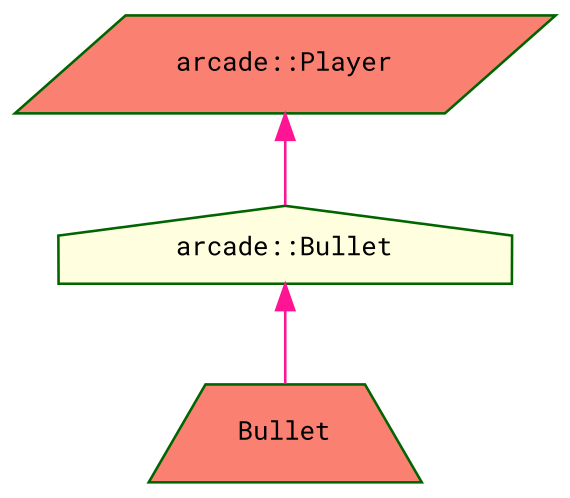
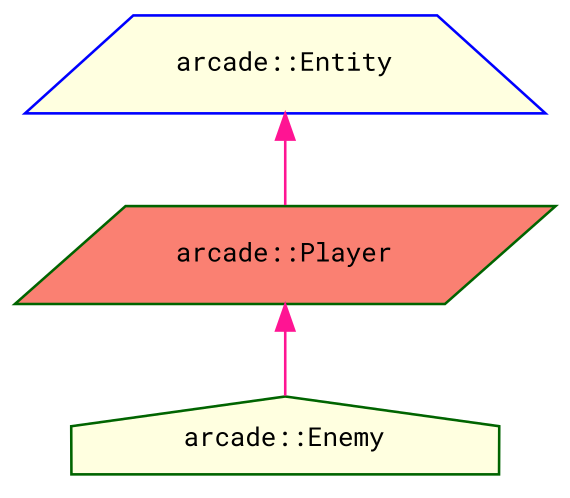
none -> (285, 64)
(285, 249) -> (285, 440)
(285, 433) -> none
